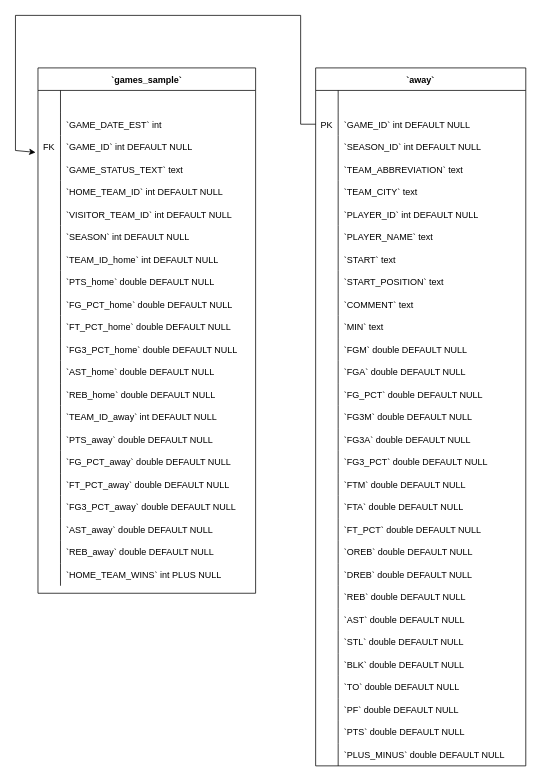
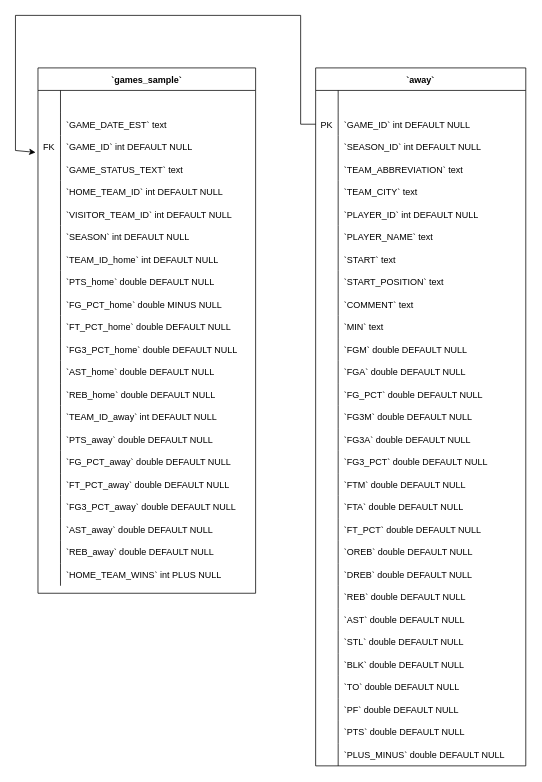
(112, 125) -> (115, 125)
(144, 305) -> (139, 305)
